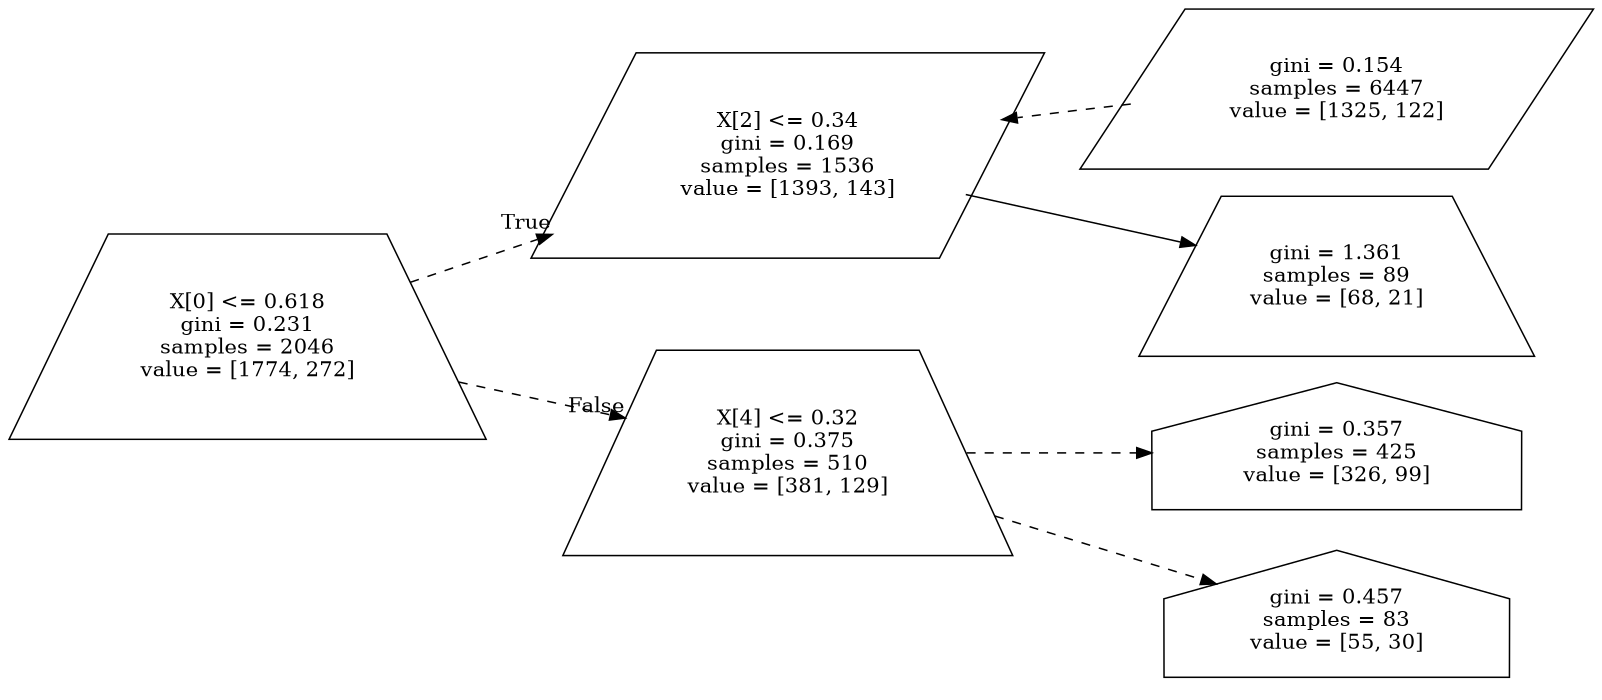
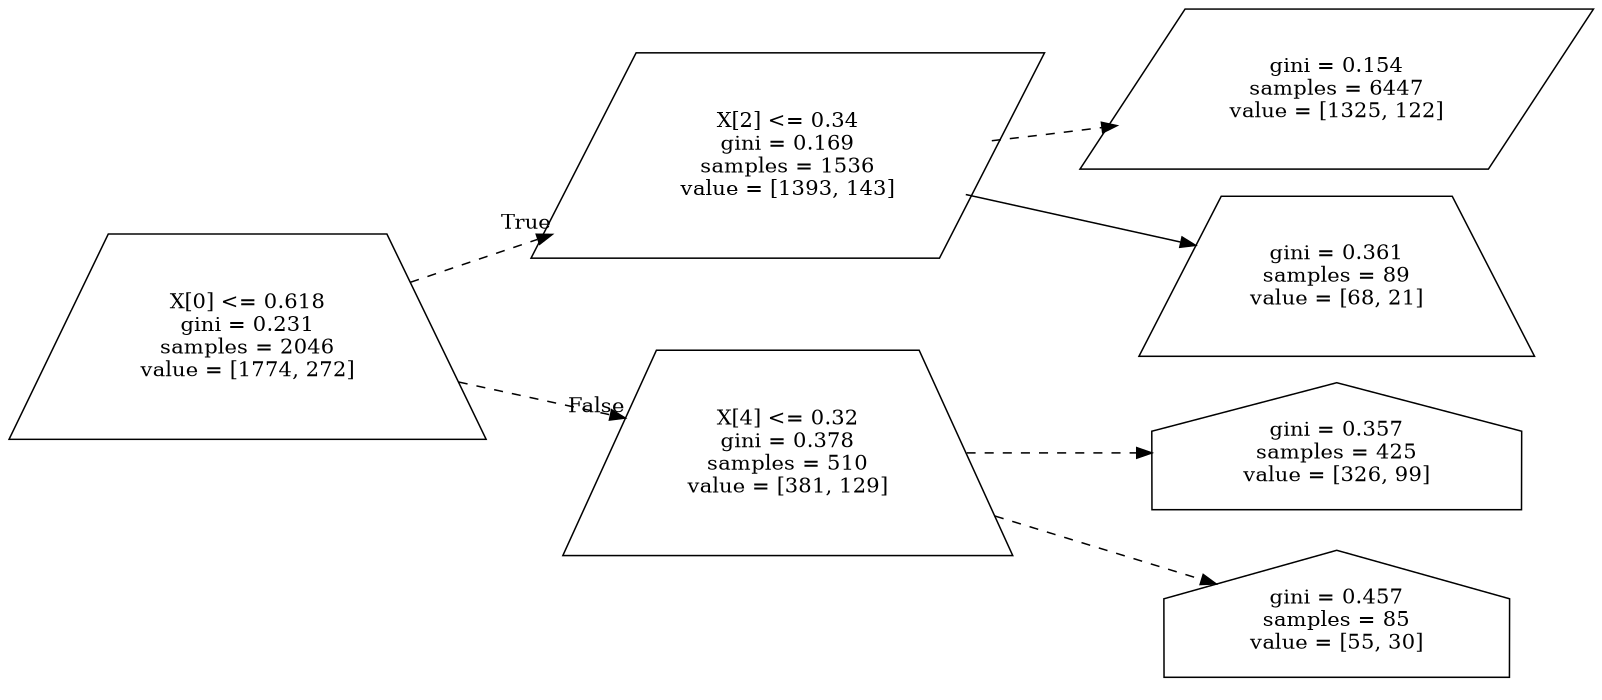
(1074, 111) -> (1047, 134)
(1337, 276) -> (1337, 276)
(788, 453) -> (788, 453)
(1337, 620) -> (1337, 620)
